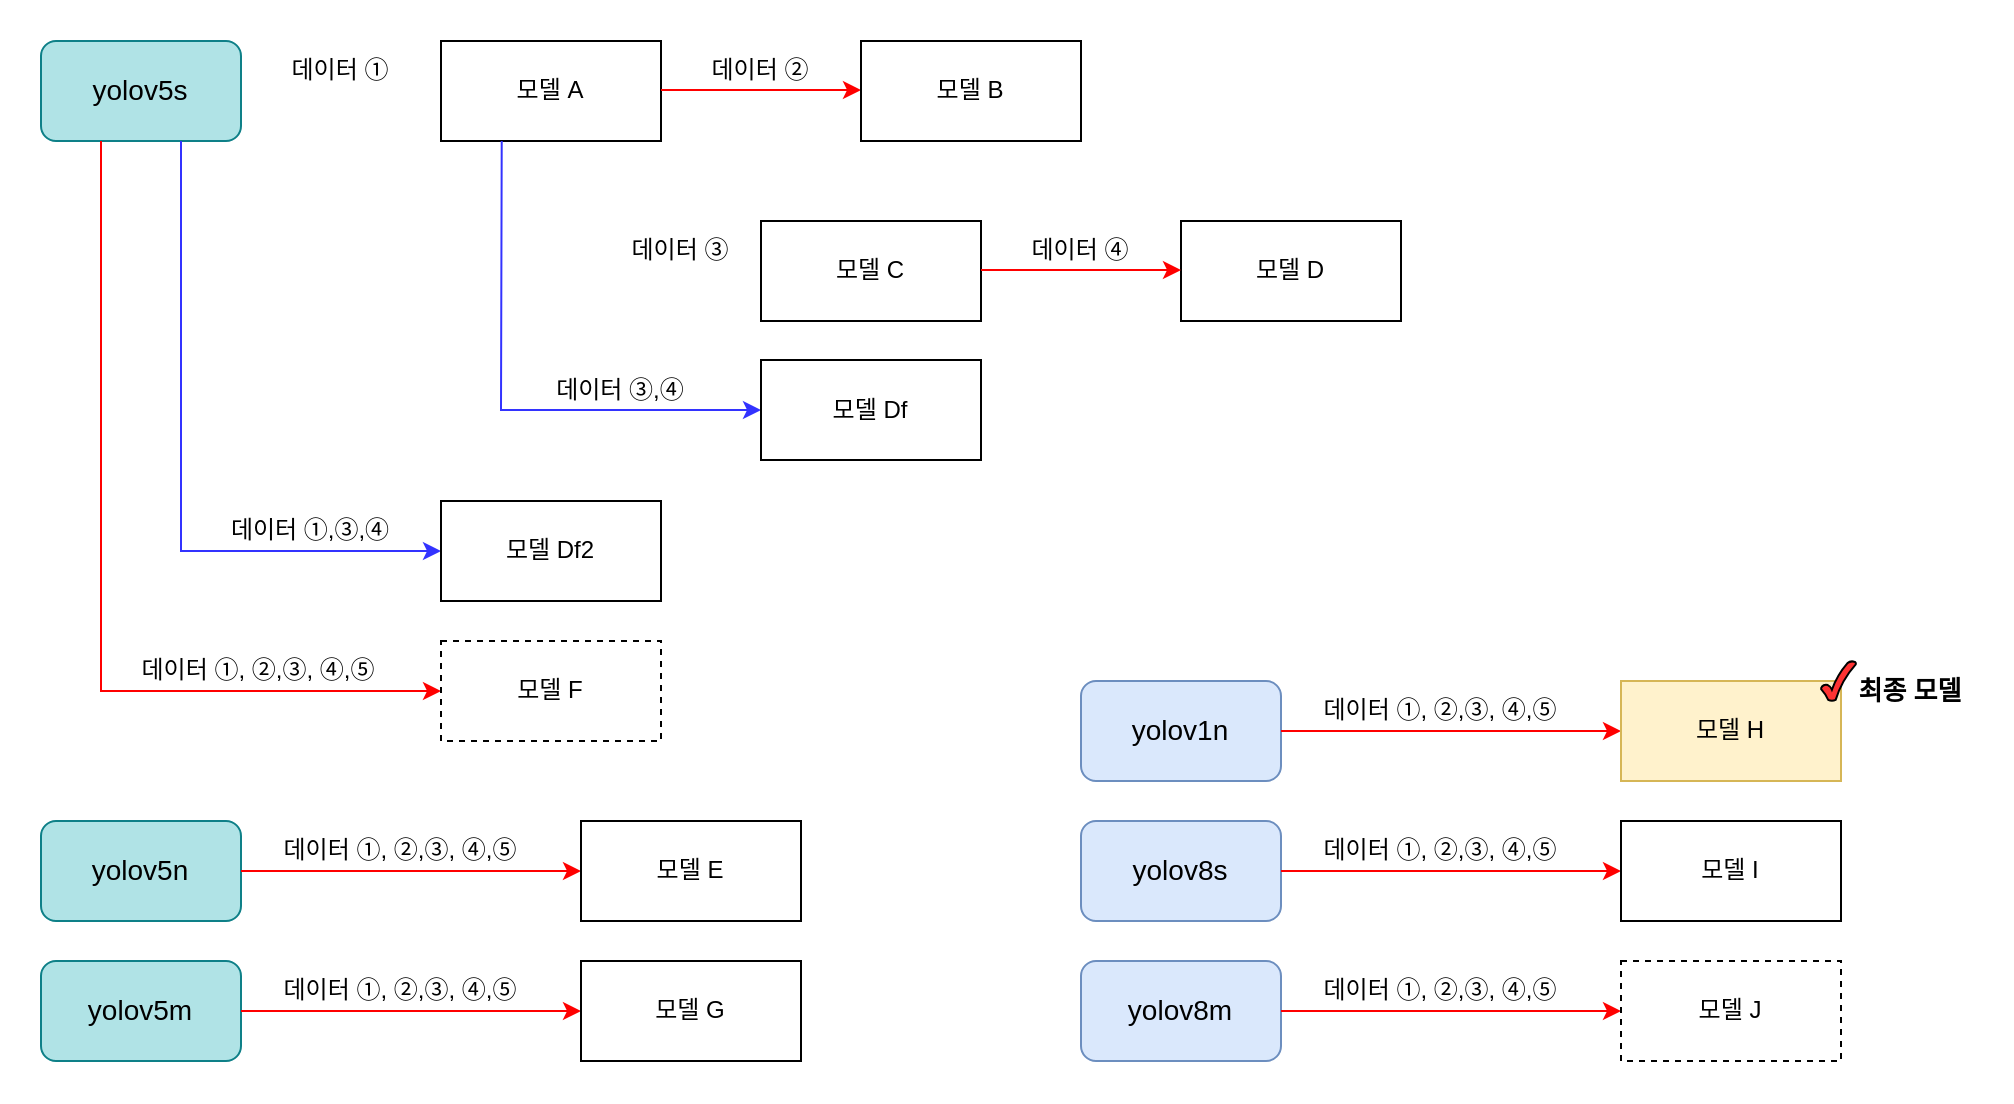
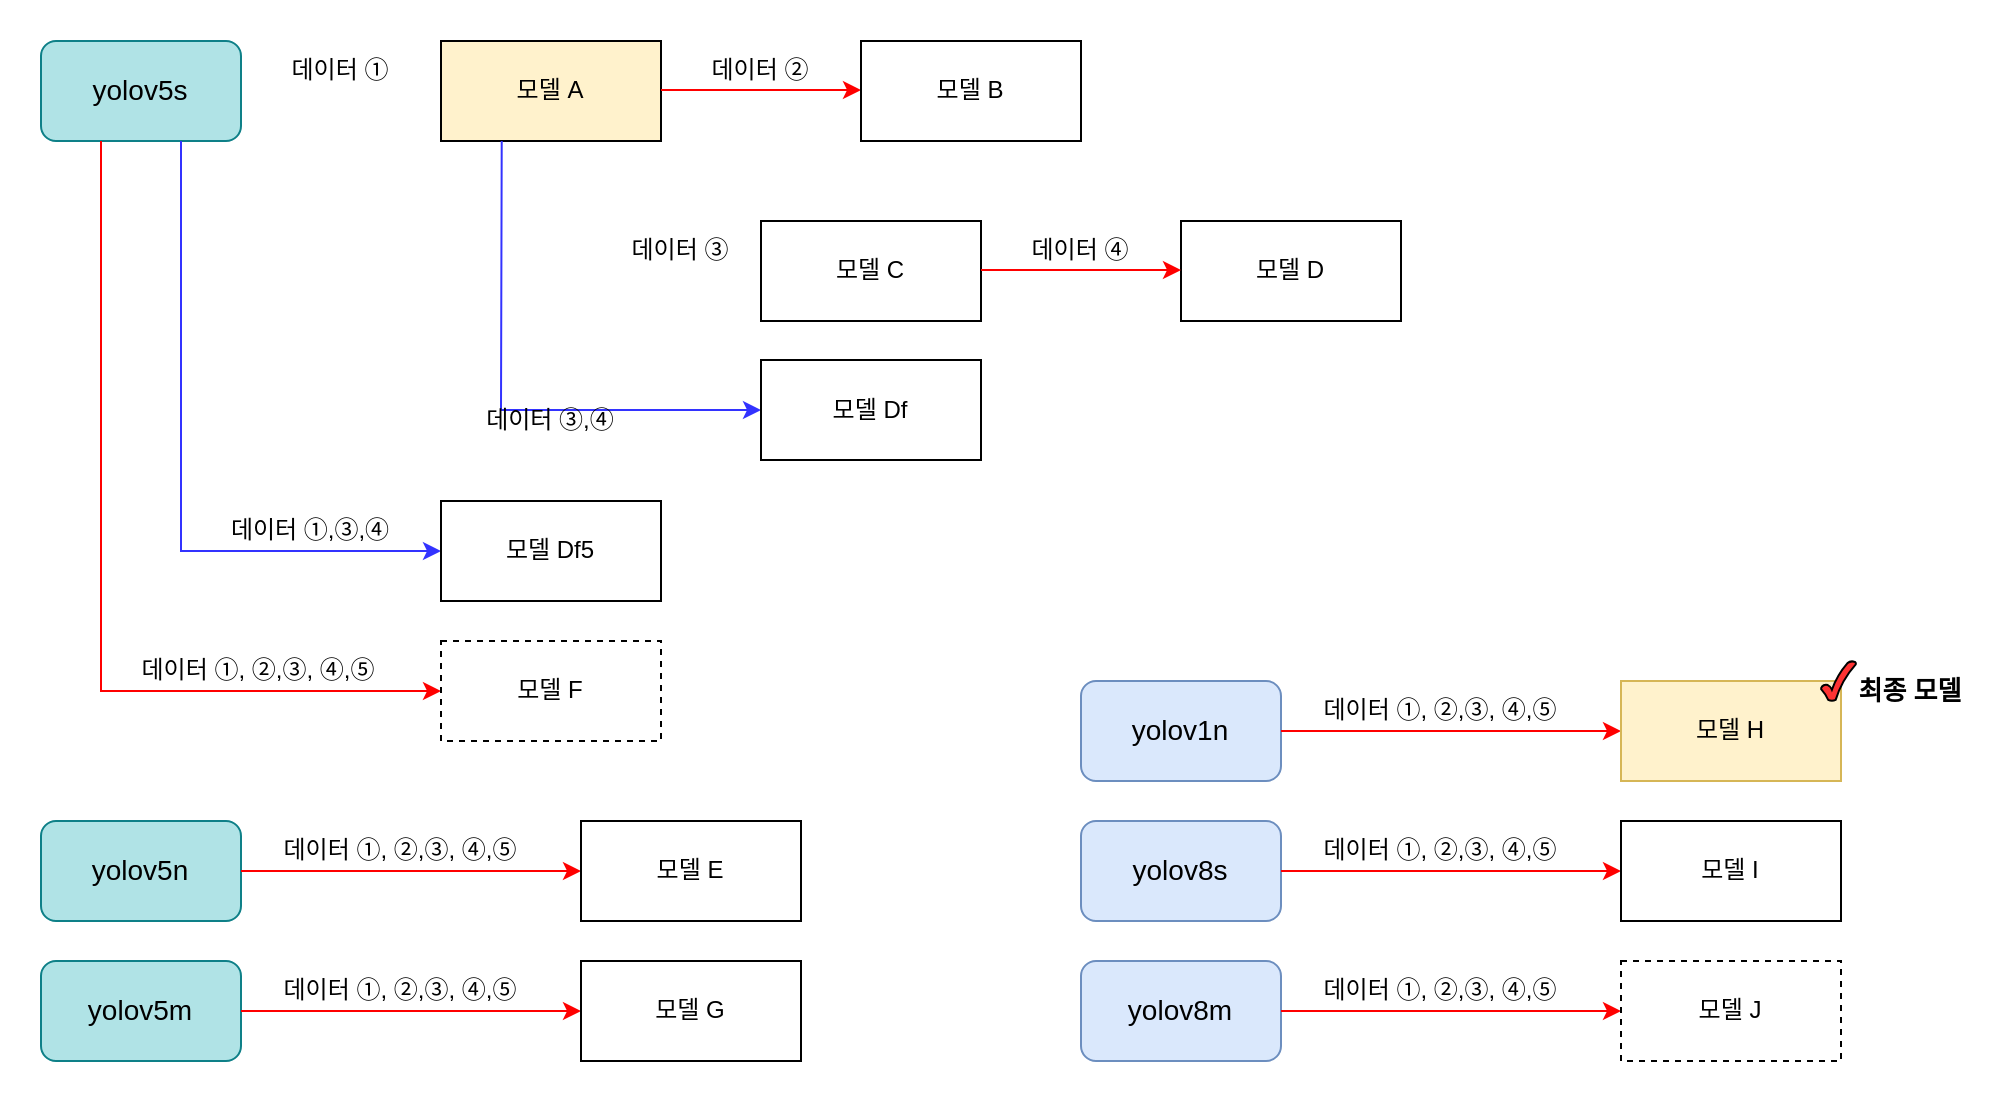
(551, 91) -> (551, 91)
(621, 390) -> (551, 420)
(551, 551) -> (551, 551)
